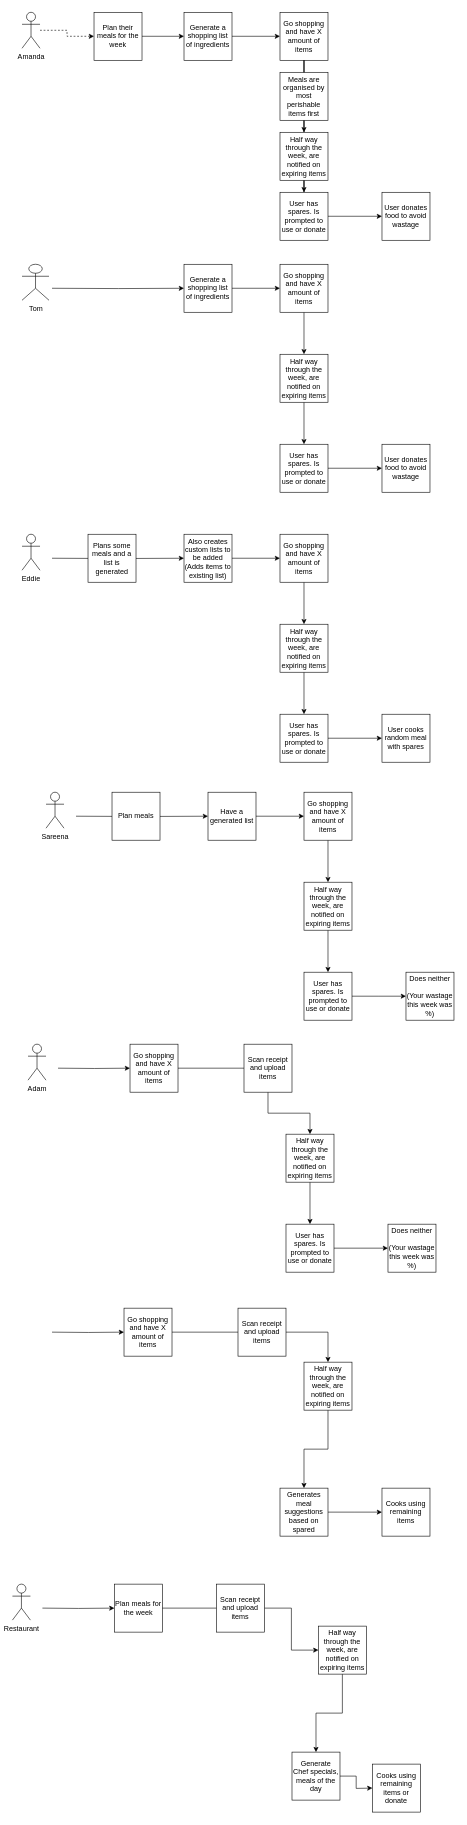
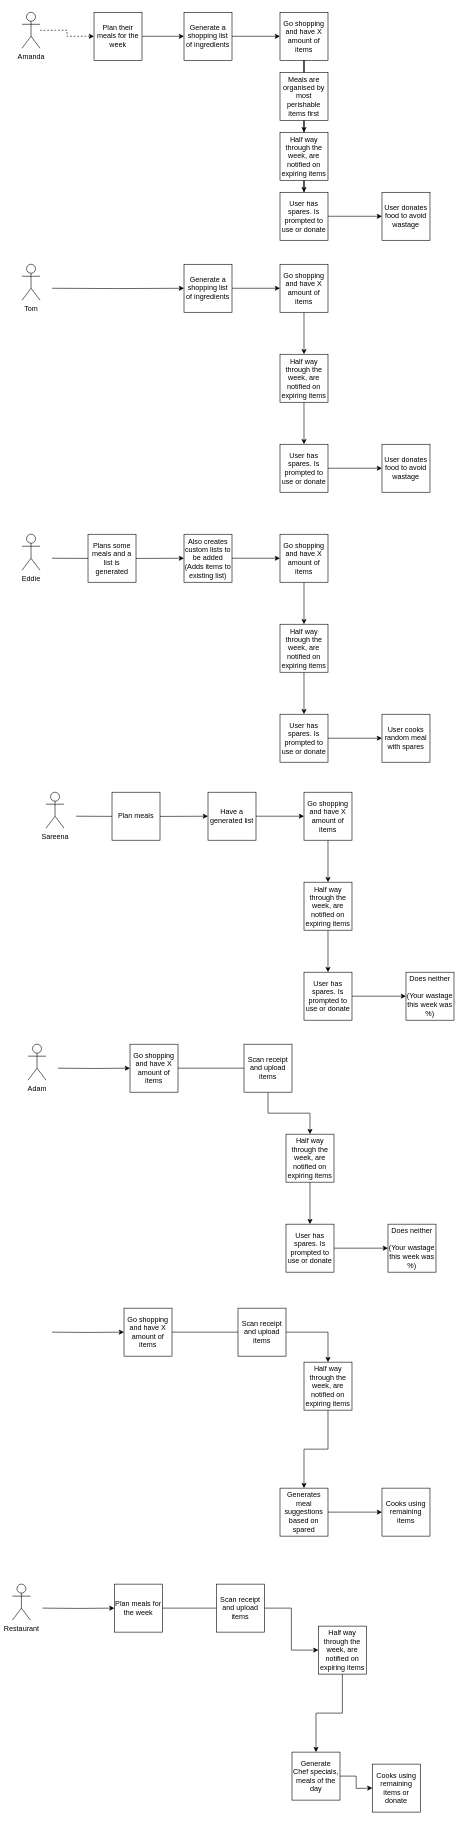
(35, 282) -> (31, 282)
